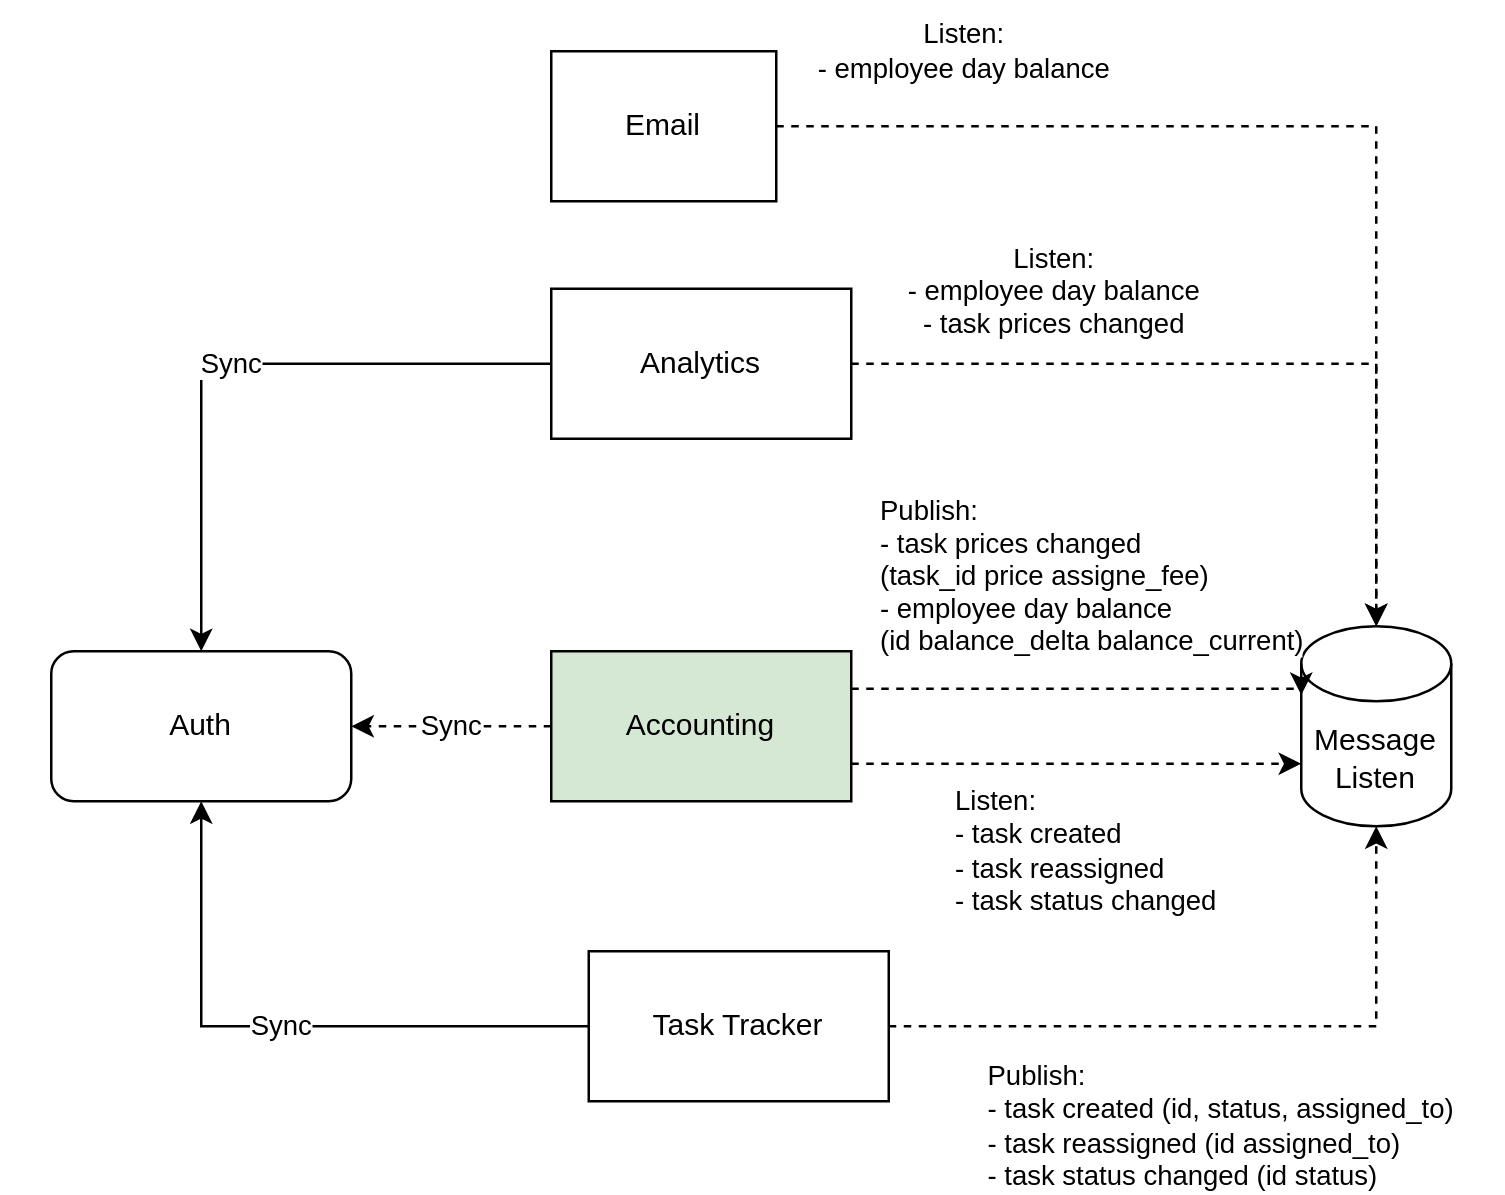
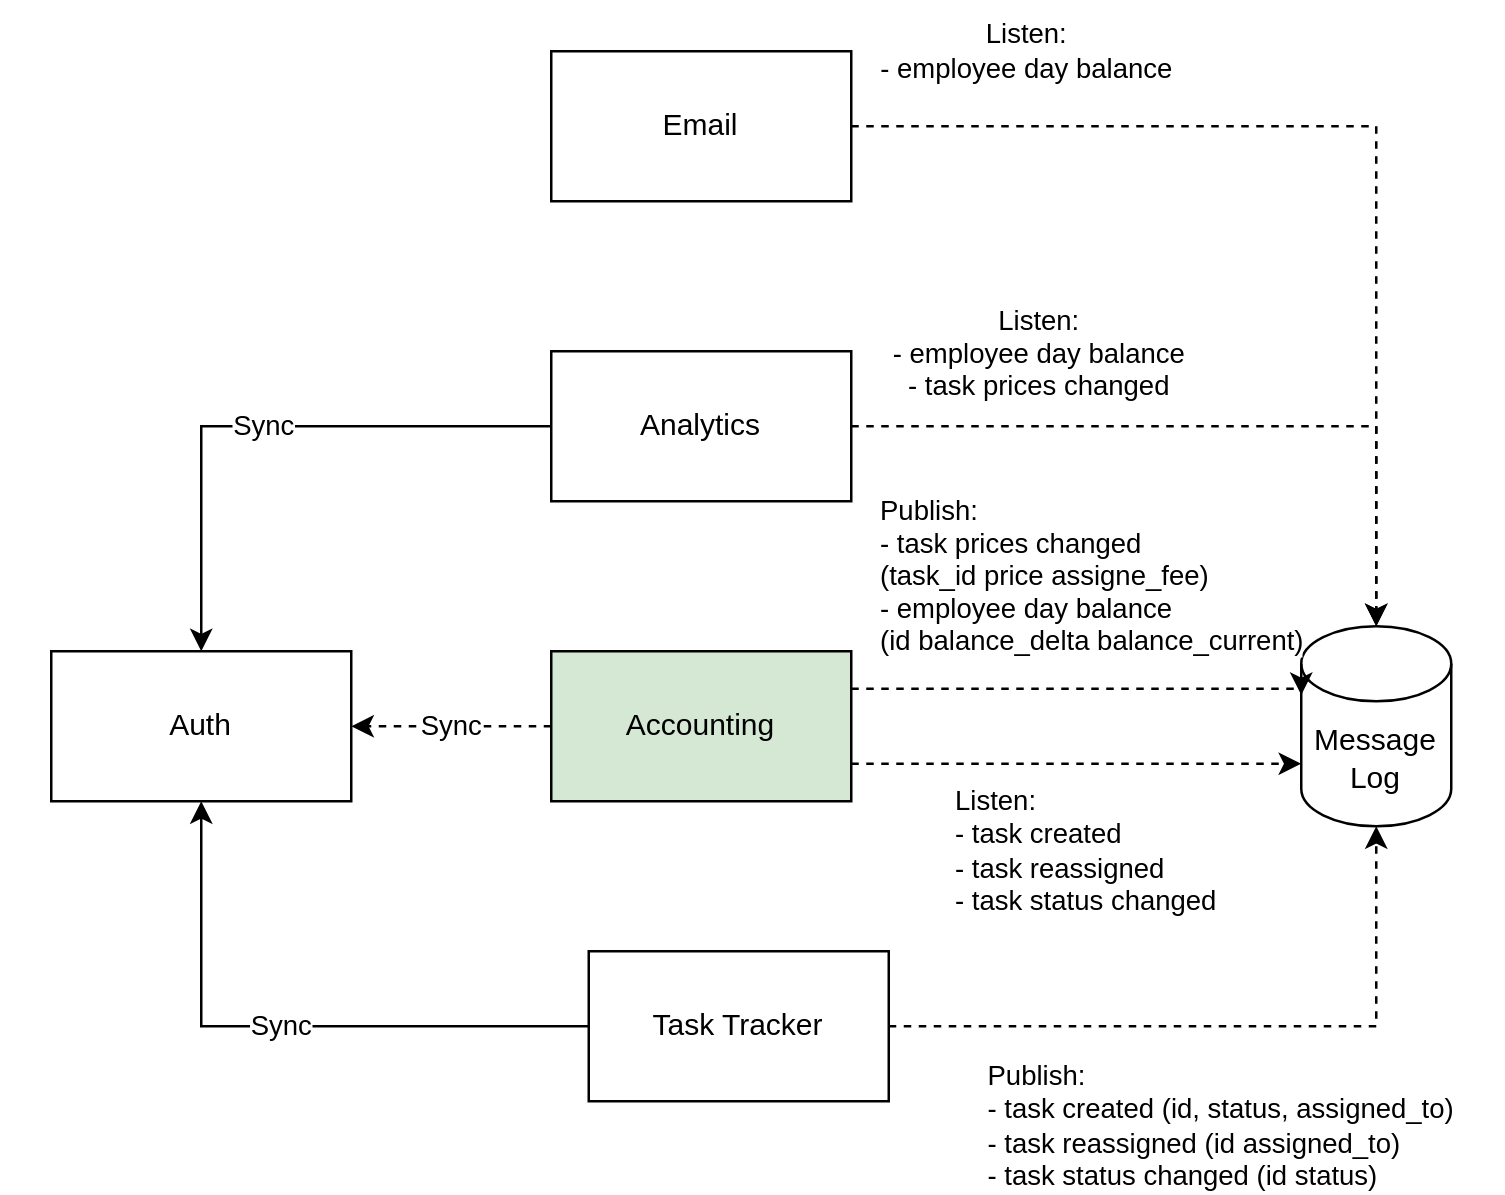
(664, 126) -> (701, 126)
(701, 364) -> (701, 426)
(201, 726) -> (201, 726)
(1376, 759) -> (1376, 759)
